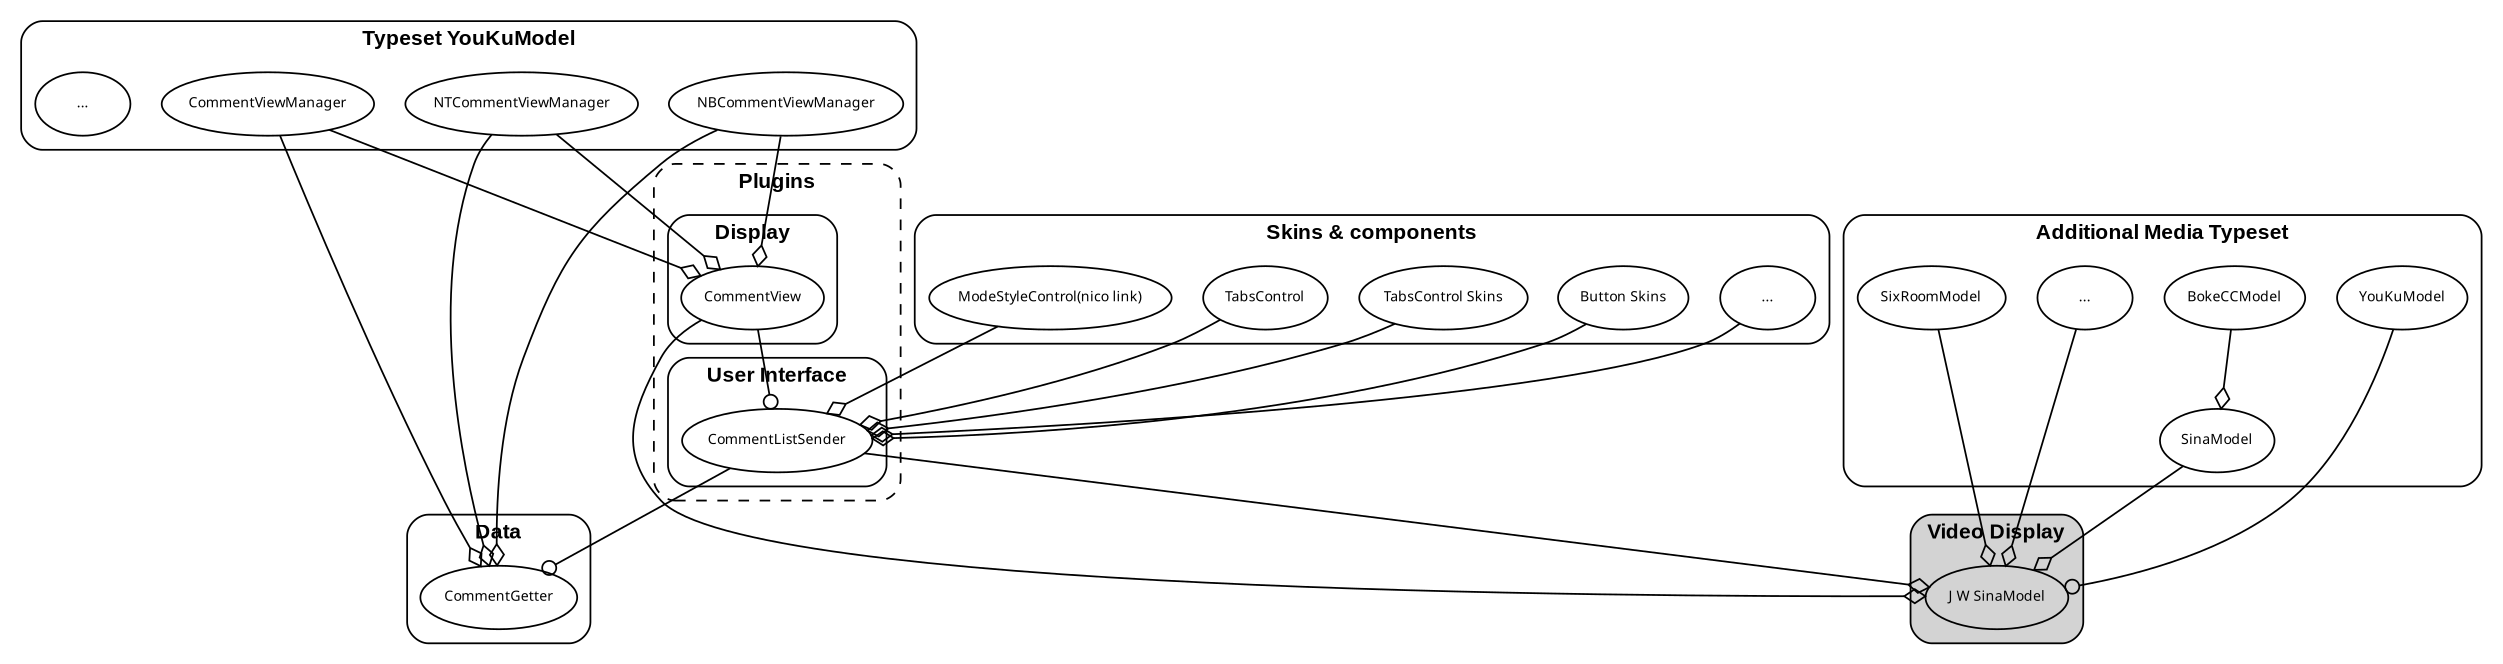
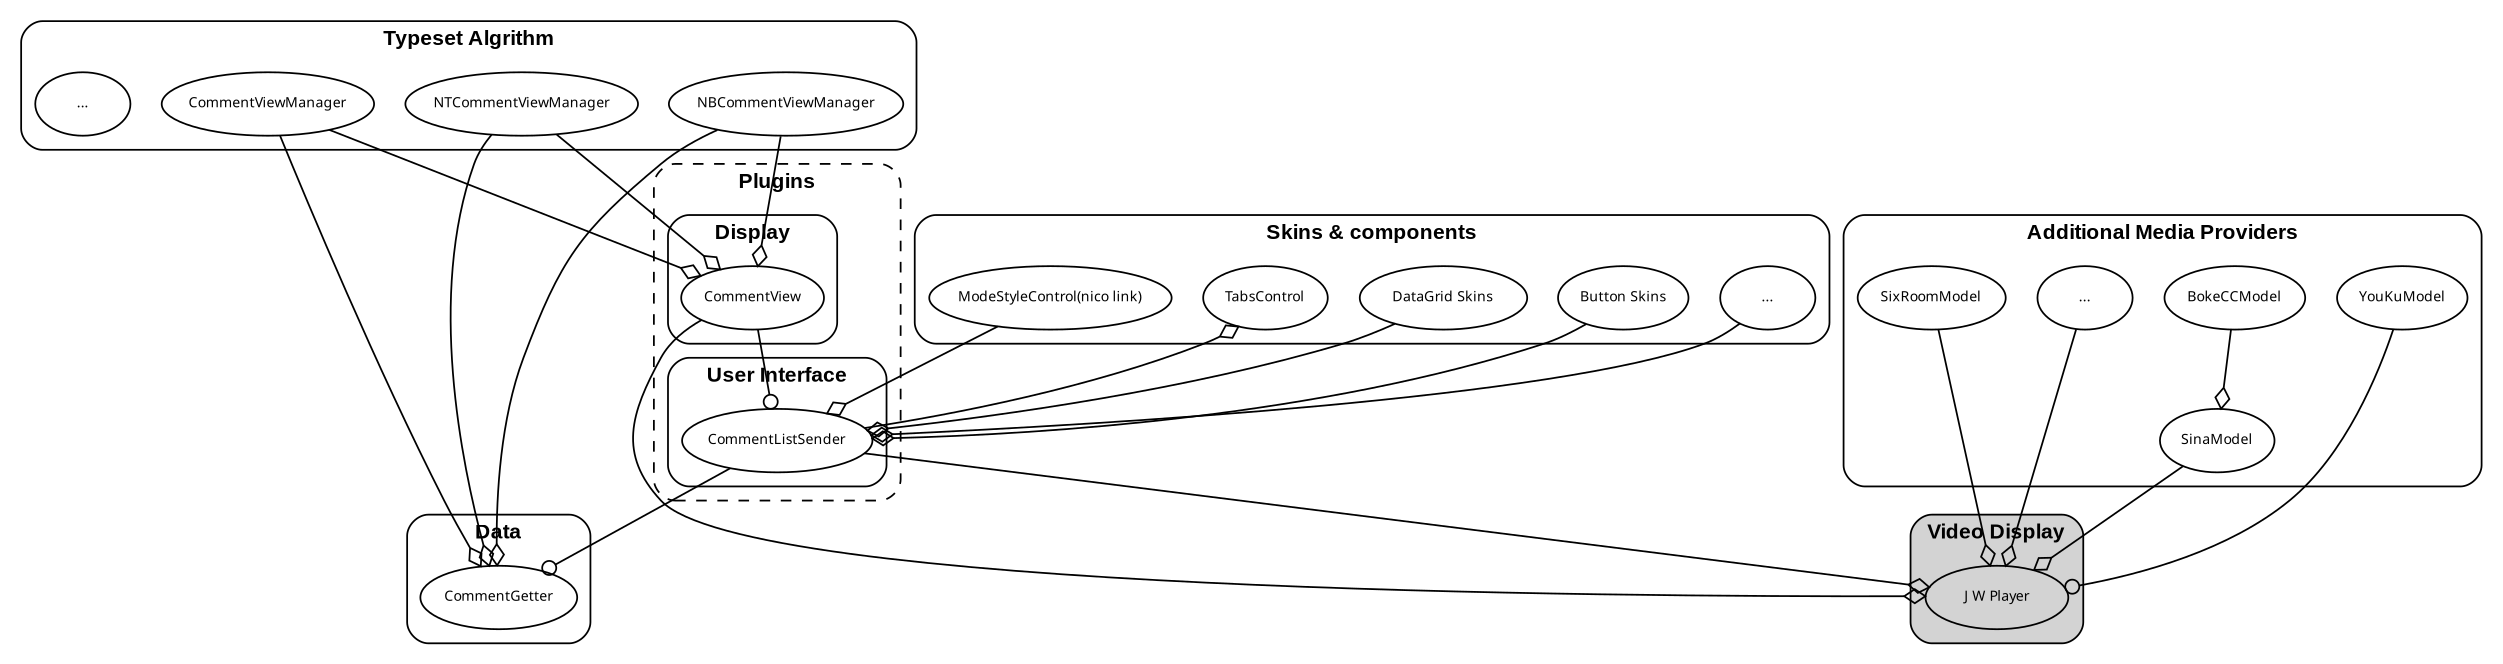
(469, 40) -> (469, 40)
(2163, 234) -> (2163, 234)
(1443, 298) -> (1443, 298)
(1054, 382) -> (1045, 392)
(1997, 597) -> (1997, 597)
